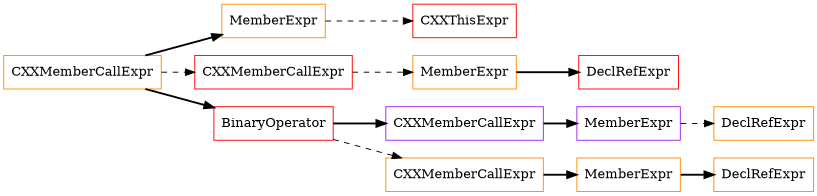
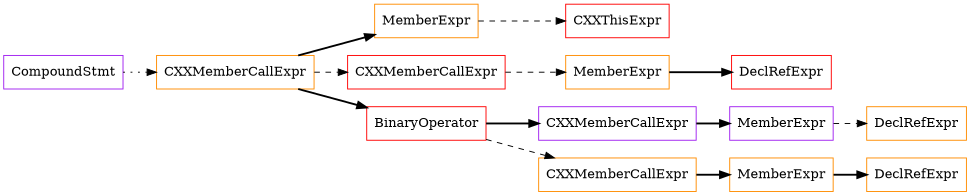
none -> (63, 72)
